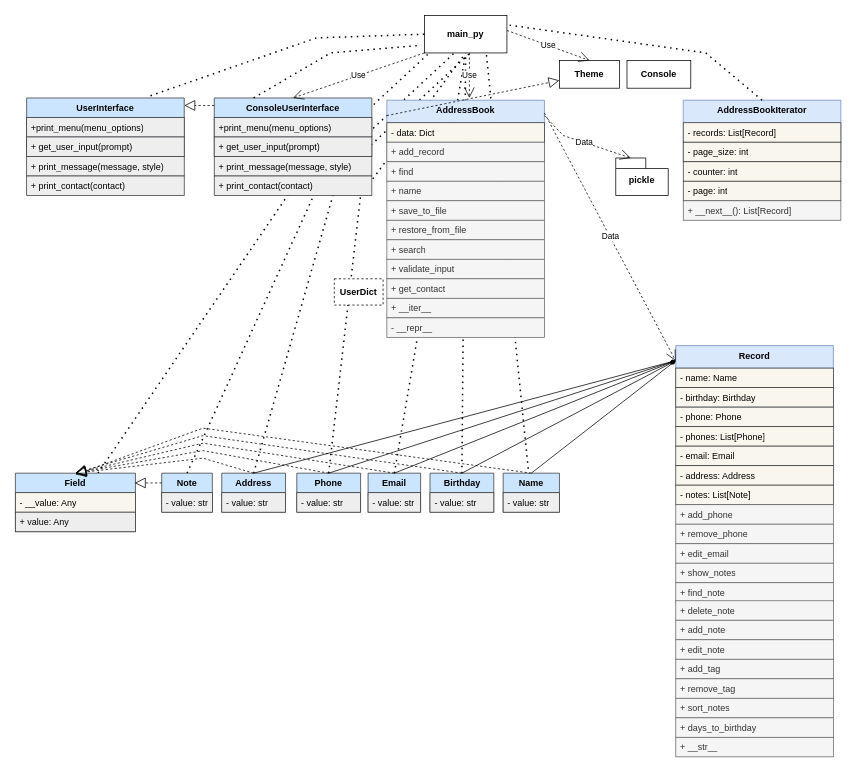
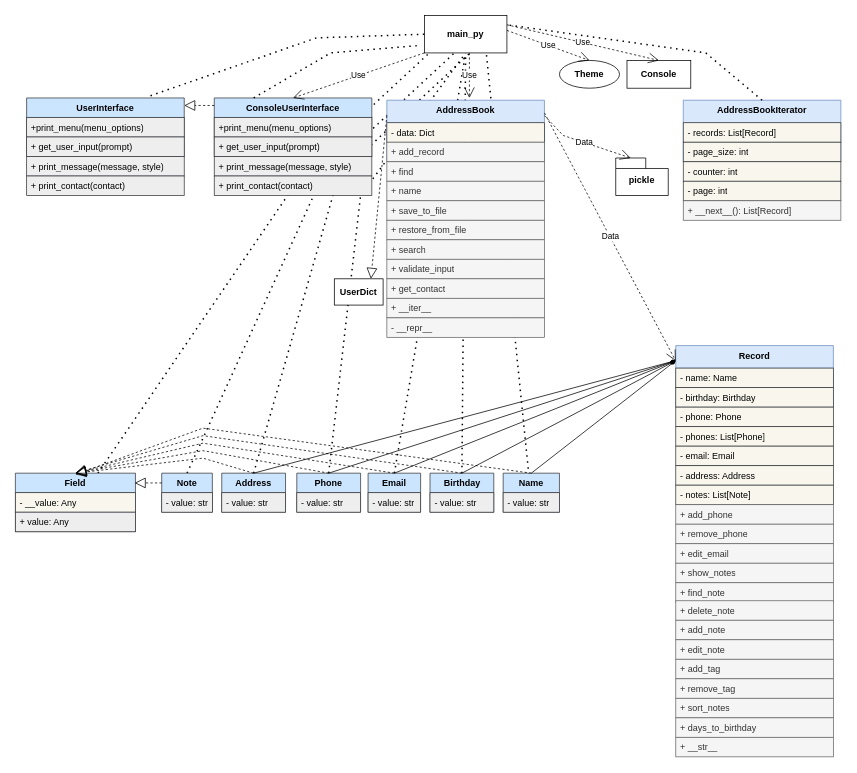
none -> (584, 43)
(589, 74) -> (589, 74)
(468, 99) -> (376, 219)
(359, 292) -> (359, 292)
